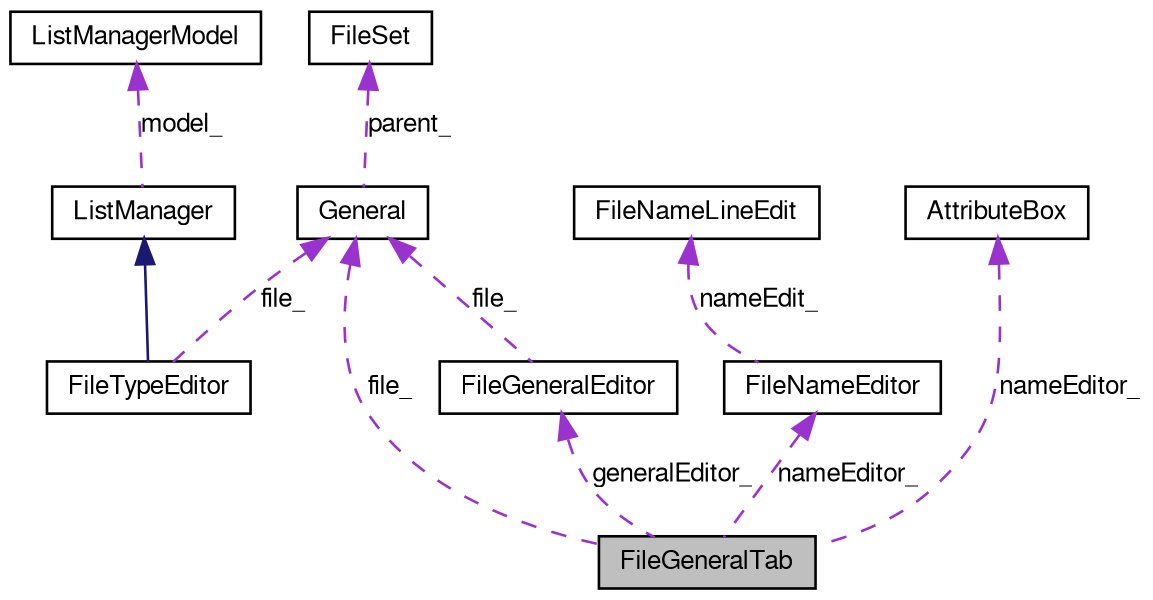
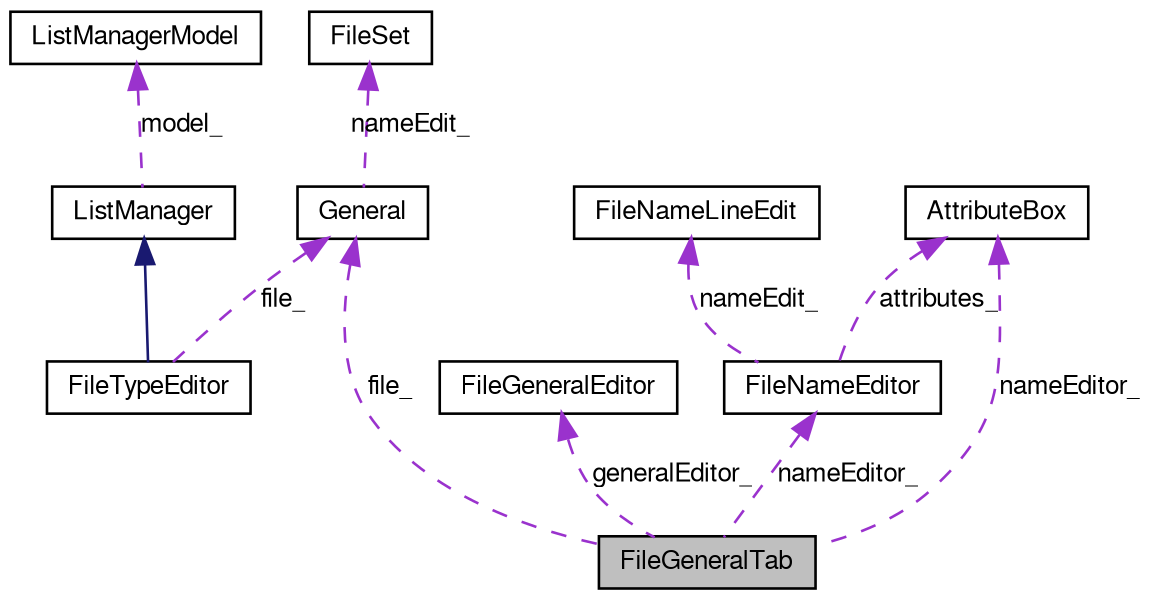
(411, 125) -> (411, 125)
none -> (870, 298)
(471, 309) -> none
